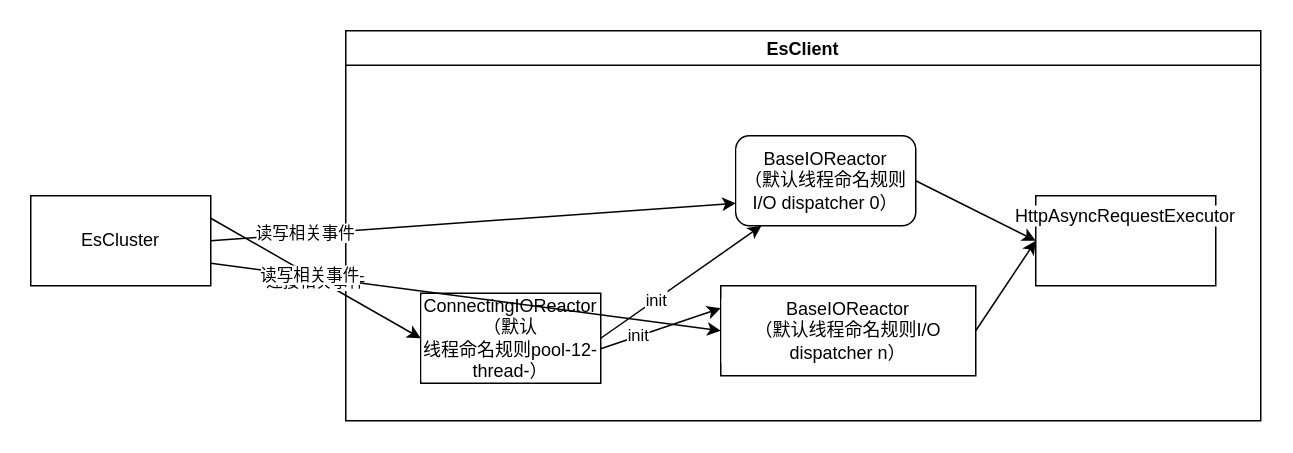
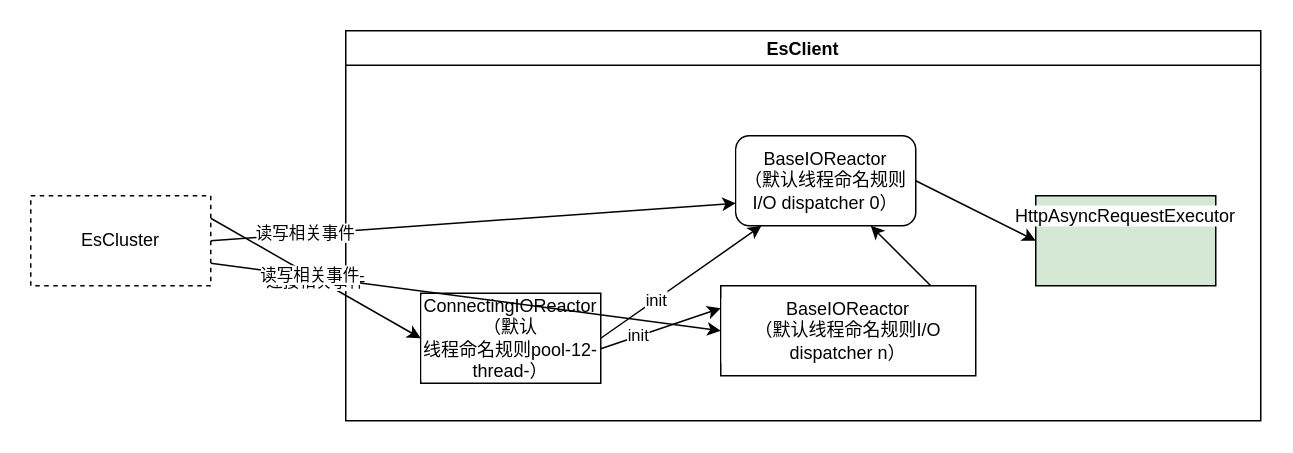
(121, 241) -> (121, 241)
(1126, 241) -> (1126, 241)
(1003, 290) -> (905, 260)
